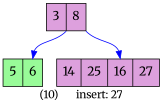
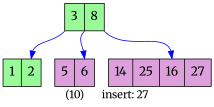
(66, 17) -> (84, 17)
none -> (22, 73)
(23, 73) -> (75, 73)
